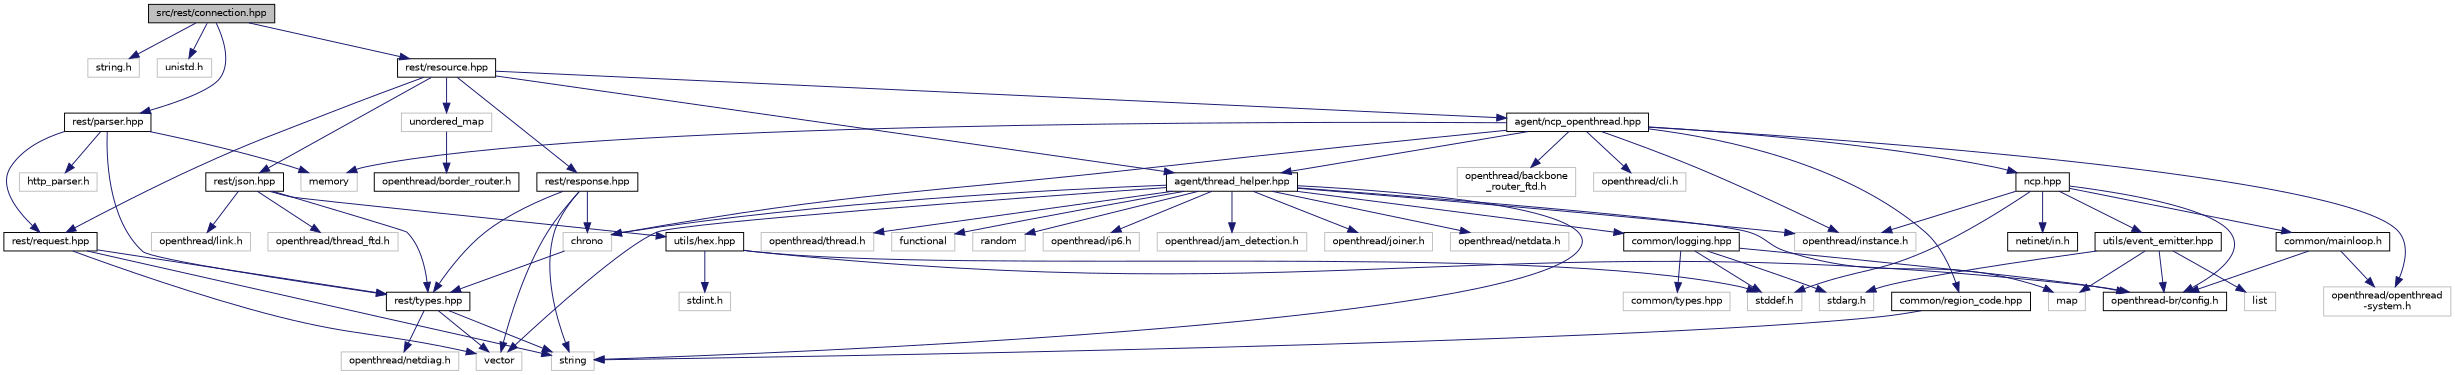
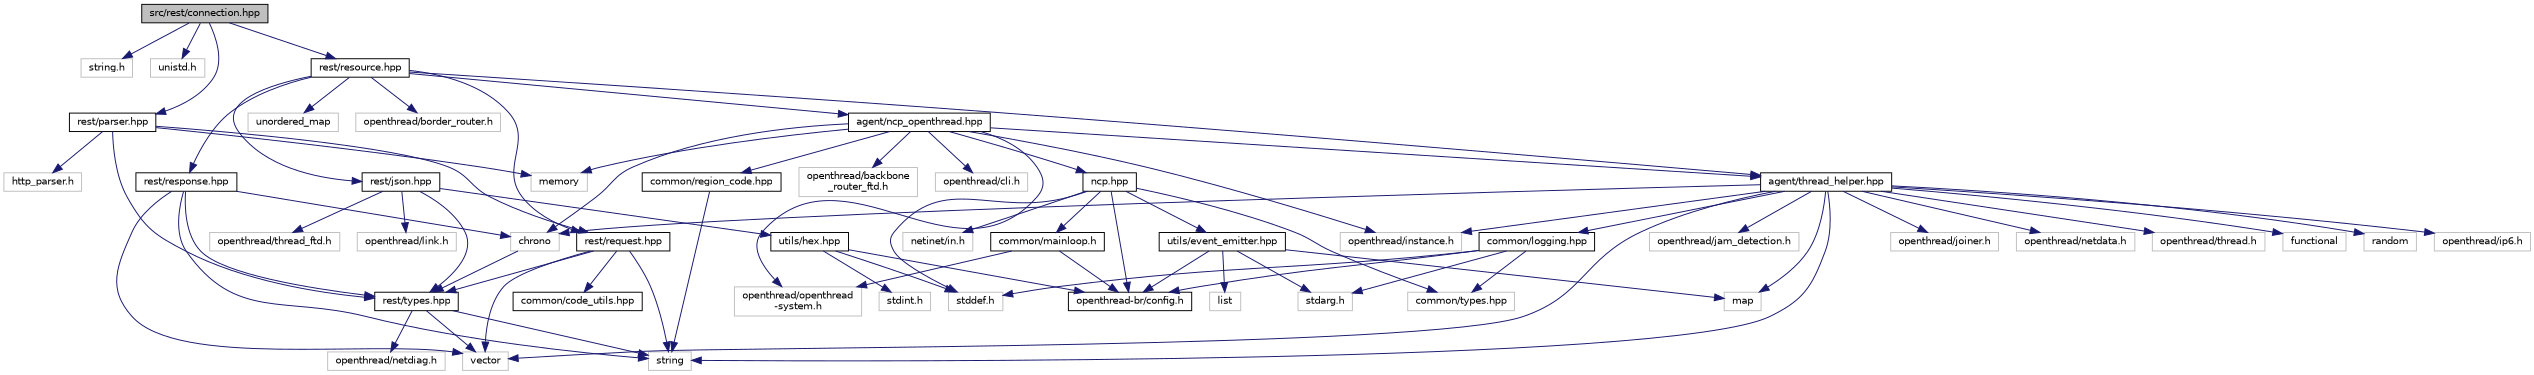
(447, 147) -> (390, 92)
(447, 182) -> (428, 122)
(1954, 210) -> (1286, 229)
(2043, 242) -> (938, 242)
none -> (578, 301)
